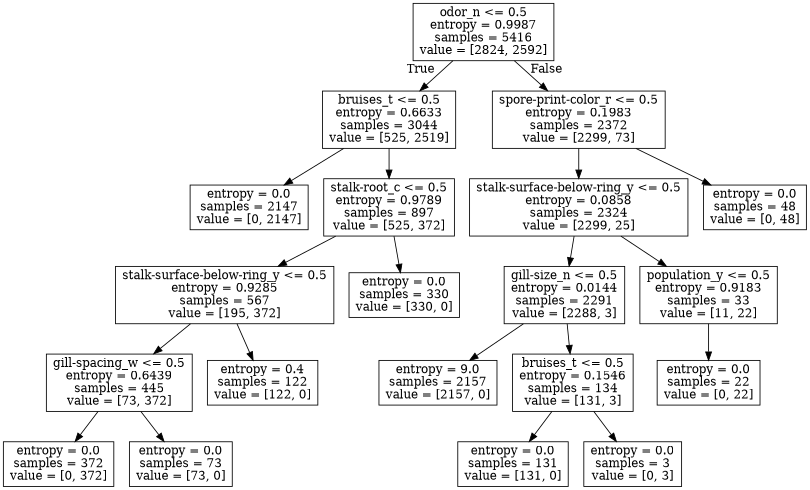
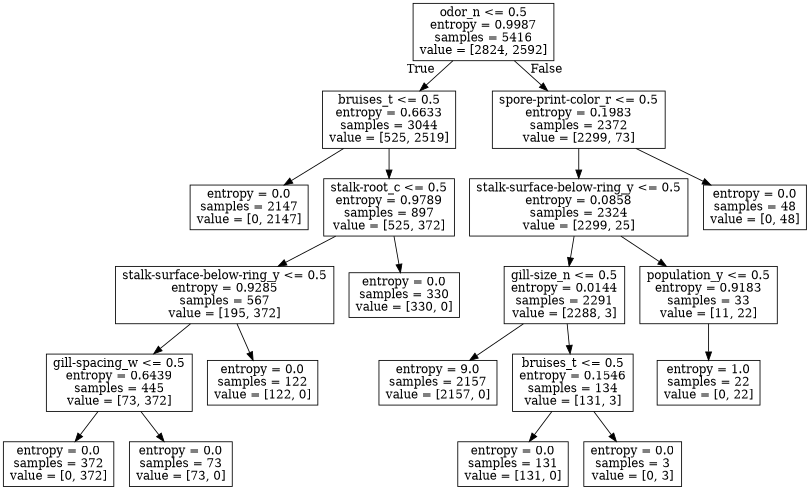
(263, 383) -> (263, 383)
(709, 383) -> (709, 383)
